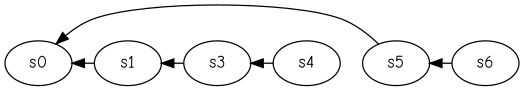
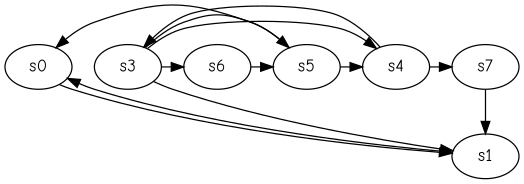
none -> (211, 15)
none -> (267, 21)
none -> (166, 67)
none -> (345, 67)
none -> (485, 67)
none -> (247, 129)
